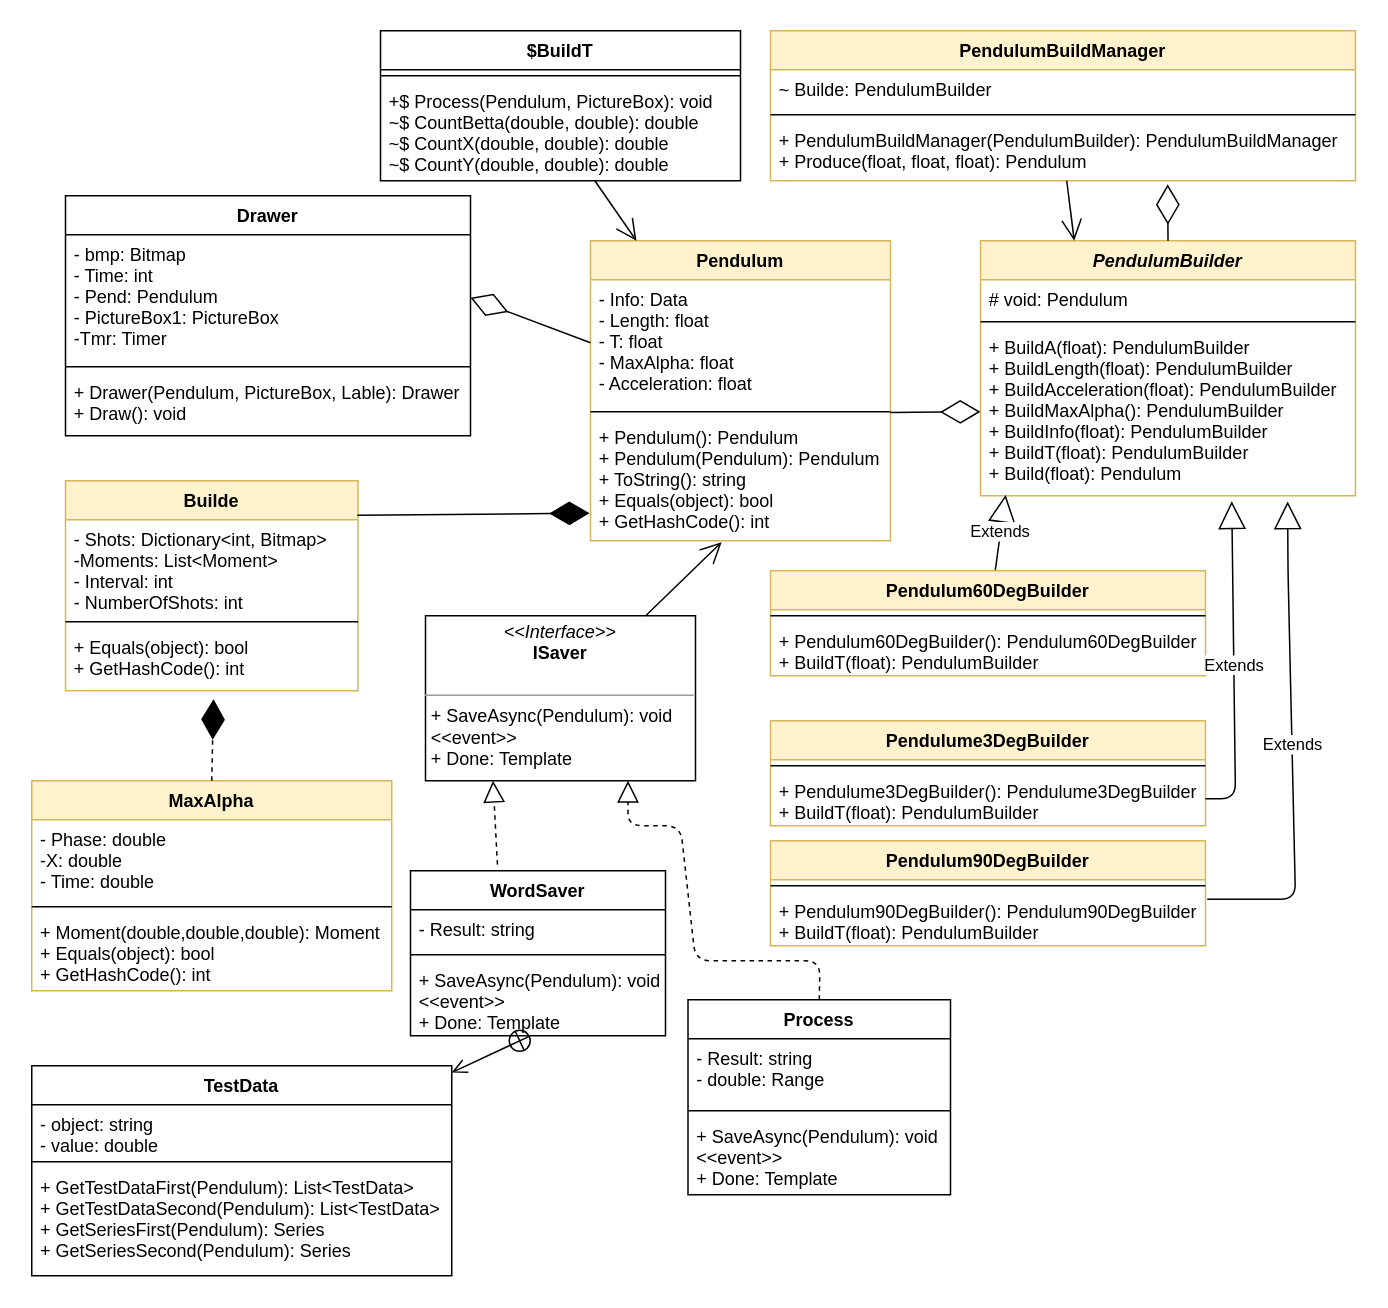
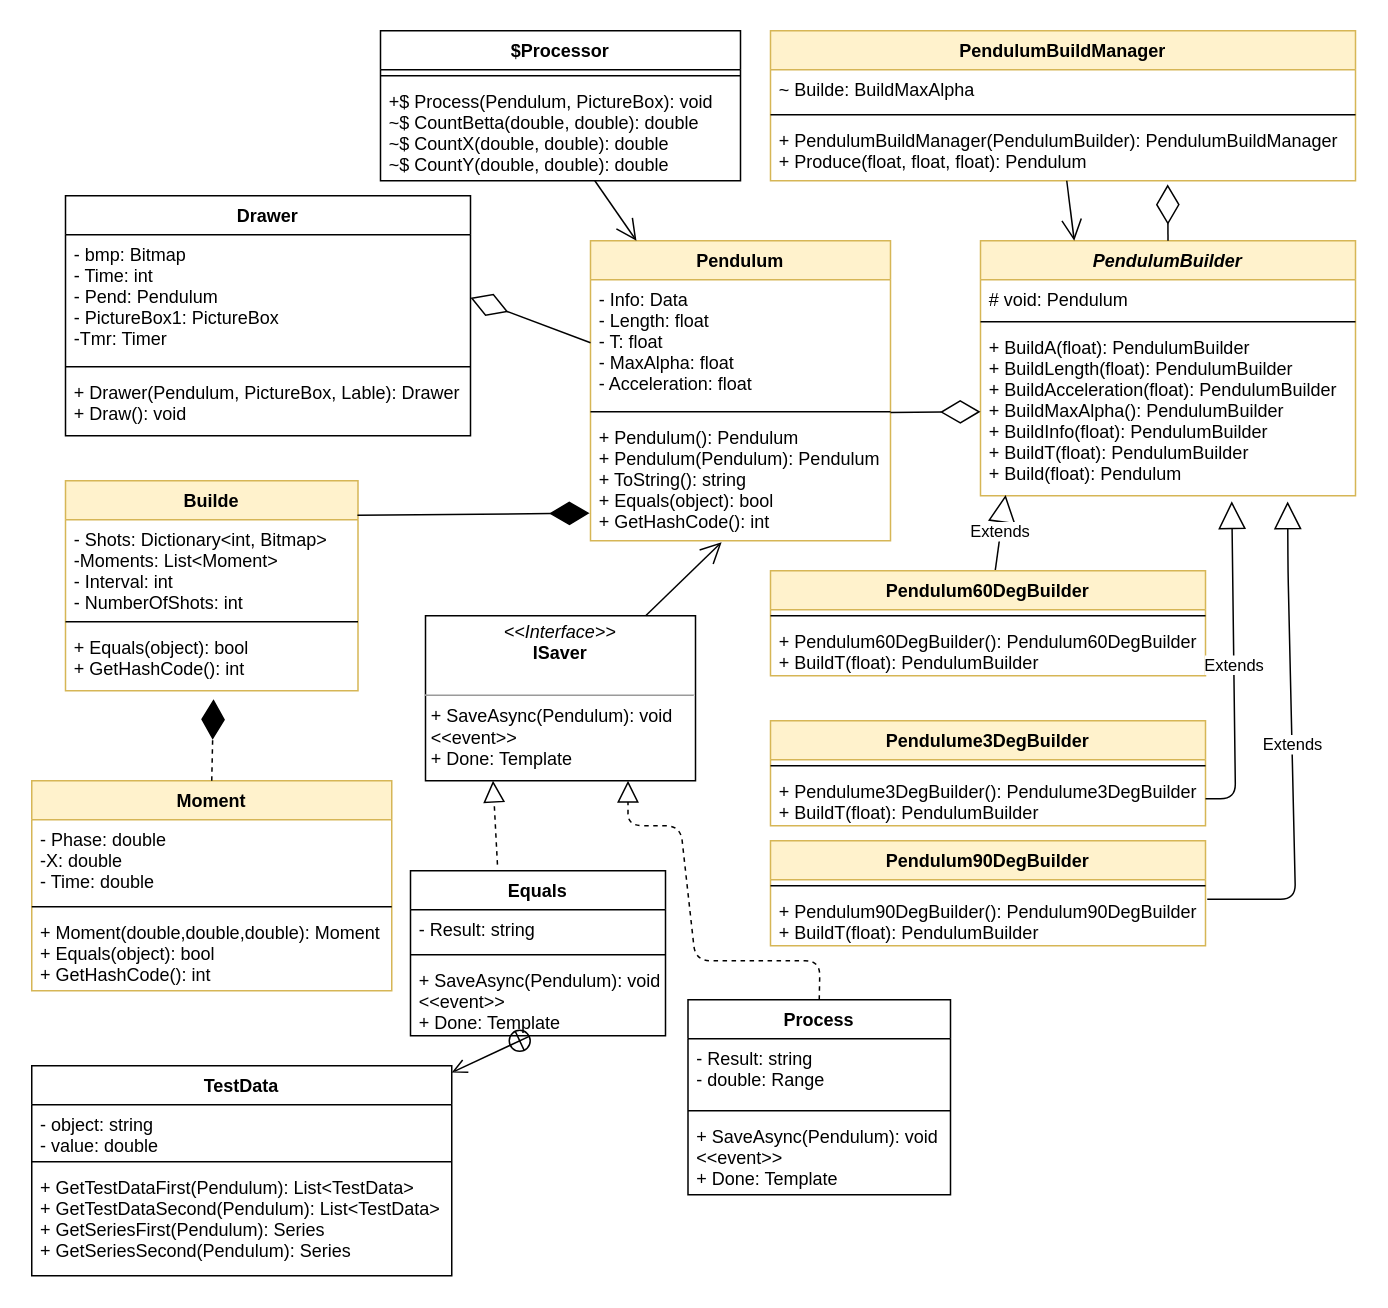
(560, 51) -> (560, 51)
(886, 90) -> (876, 90)
(211, 801) -> (211, 801)
(537, 891) -> (537, 891)
